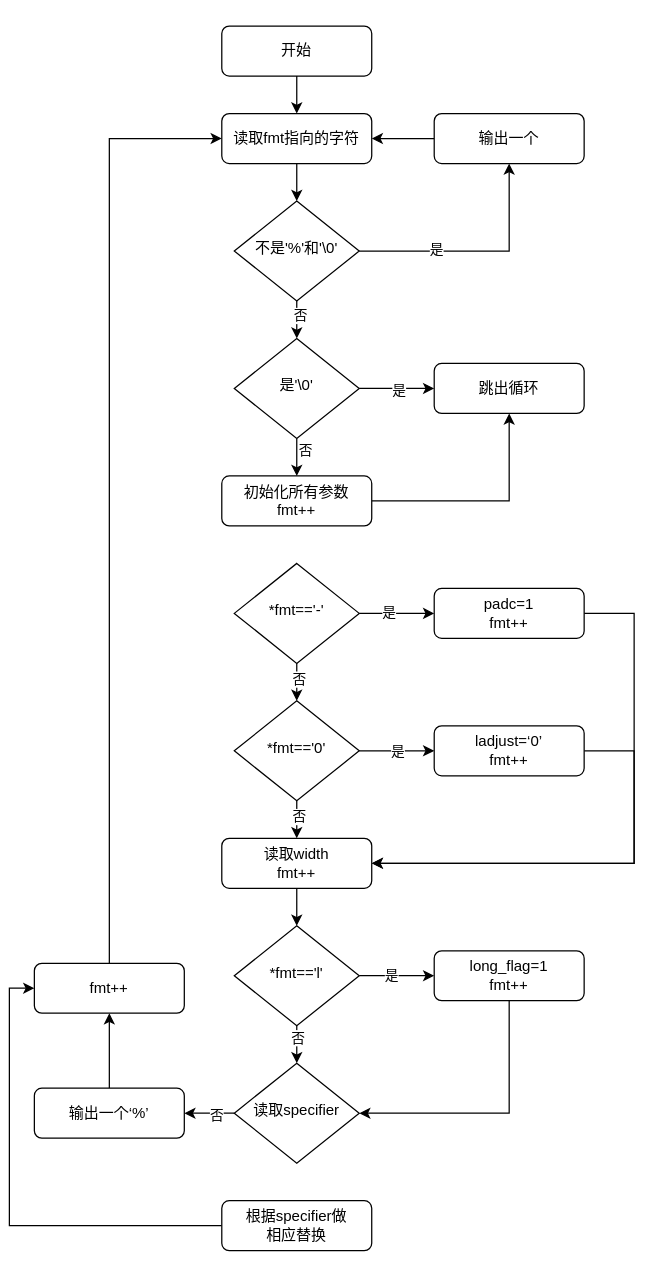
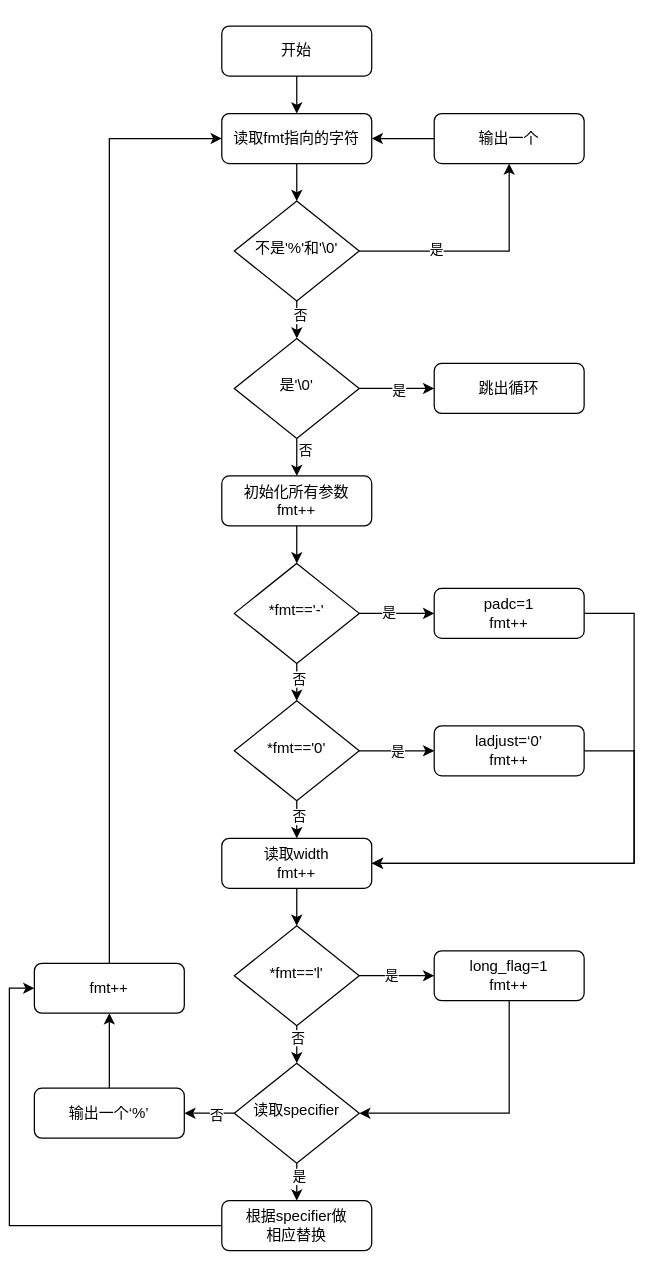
(480, 501) -> (297, 549)
none -> (297, 1186)
